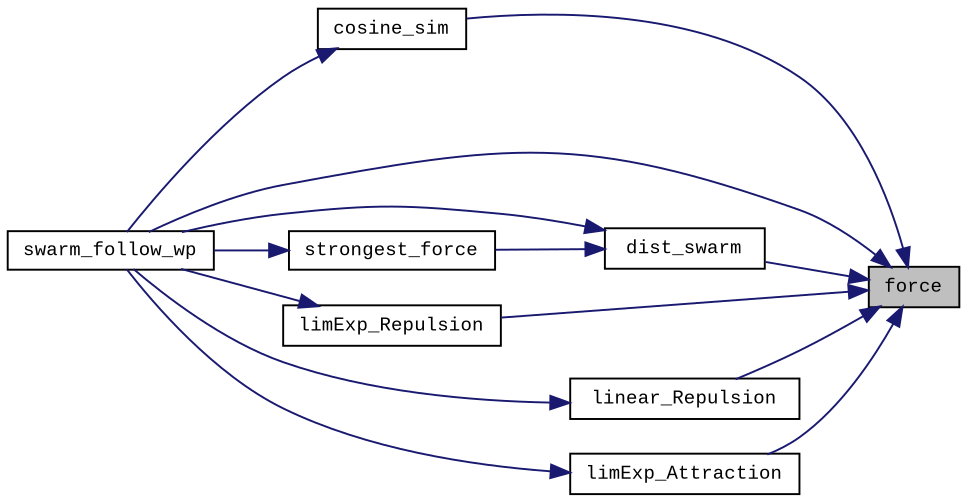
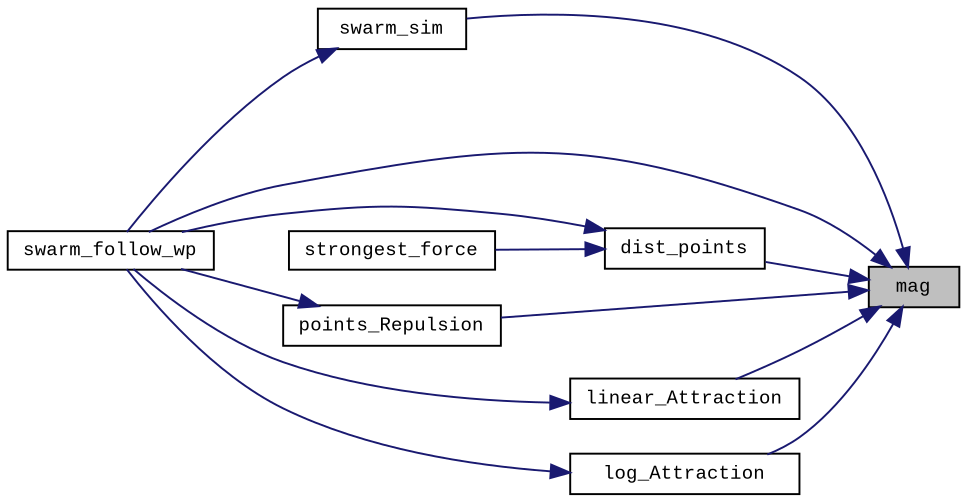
(392, 29) -> (392, 29)
(685, 249) -> (685, 249)
(242, 250) -> none
(914, 287) -> (914, 287)
(392, 326) -> (392, 326)
(685, 399) -> (685, 399)
(685, 474) -> (685, 474)
